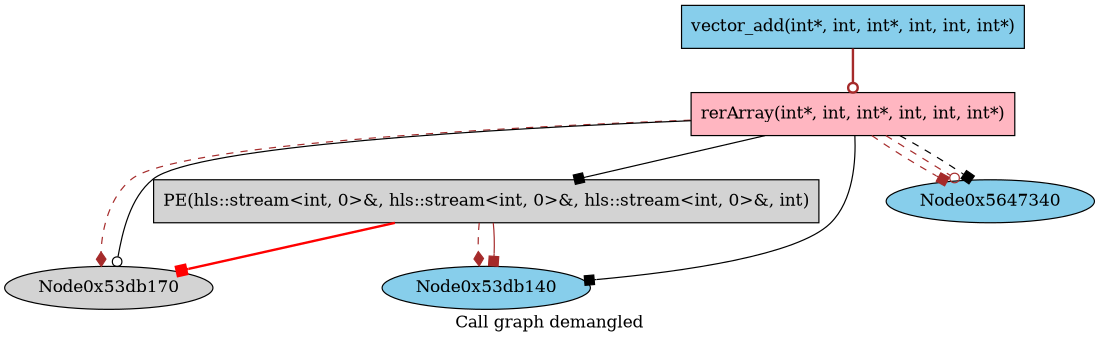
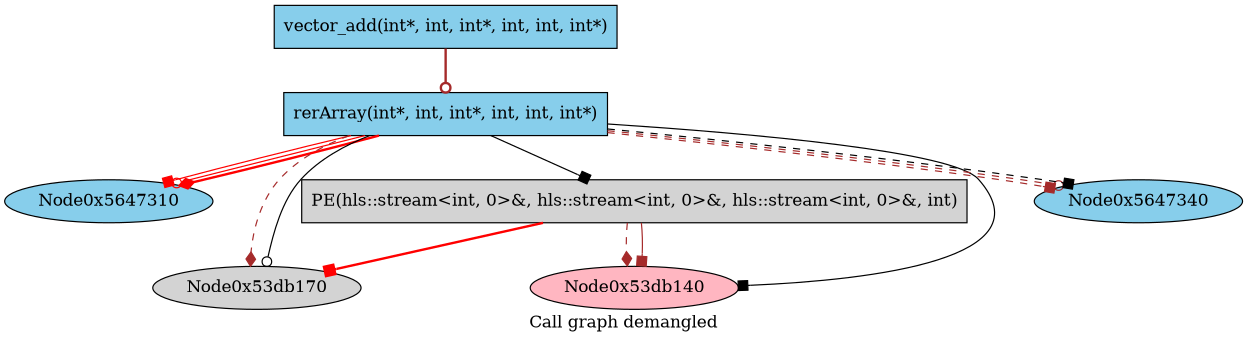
(853, 114) -> (446, 114)
none -> (109, 201)
(486, 288) -> (634, 288)
